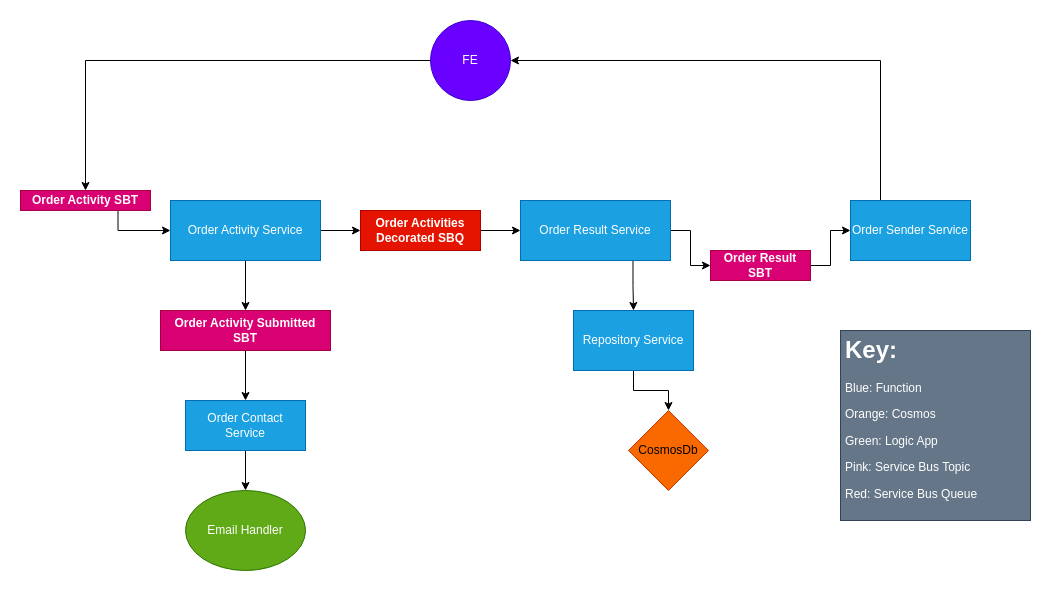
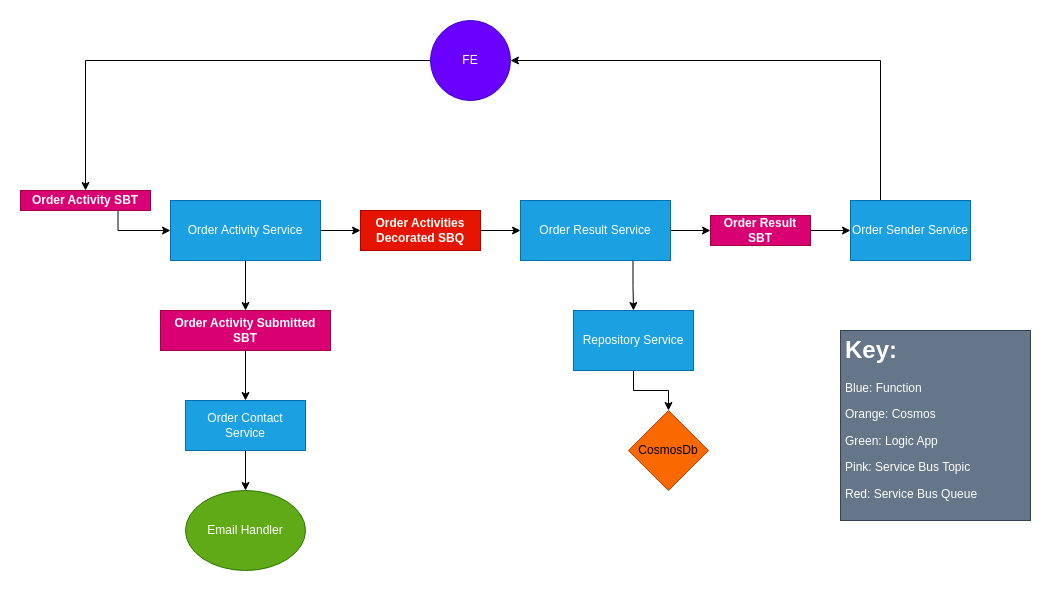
(761, 266) -> (761, 231)
